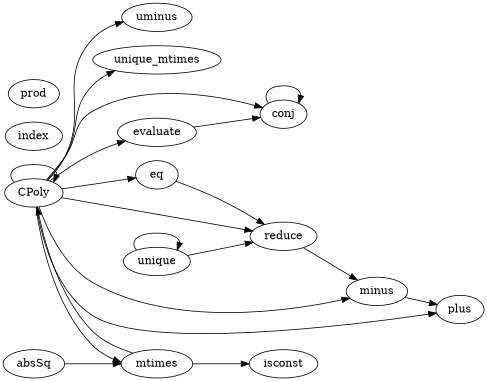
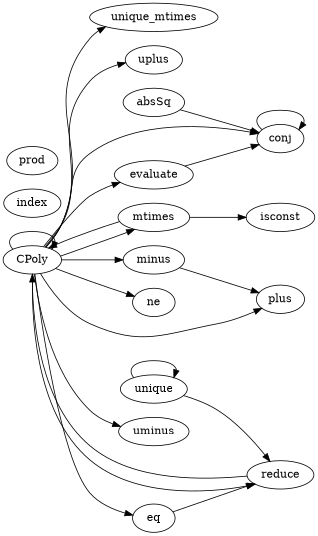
none -> (154, 60)
(327, 262) -> (85, 441)
none -> (154, 302)
(89, 364) -> (216, 120)
